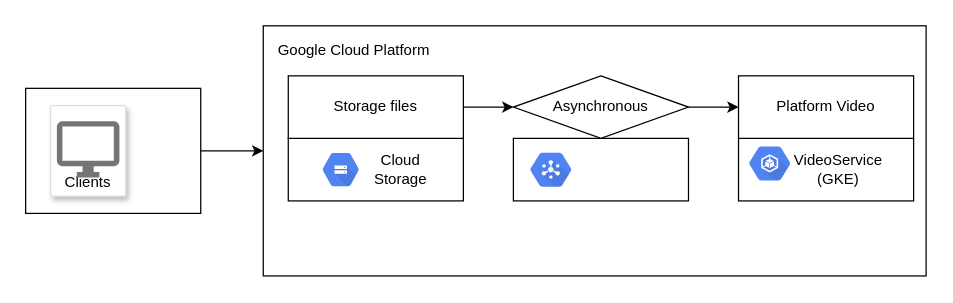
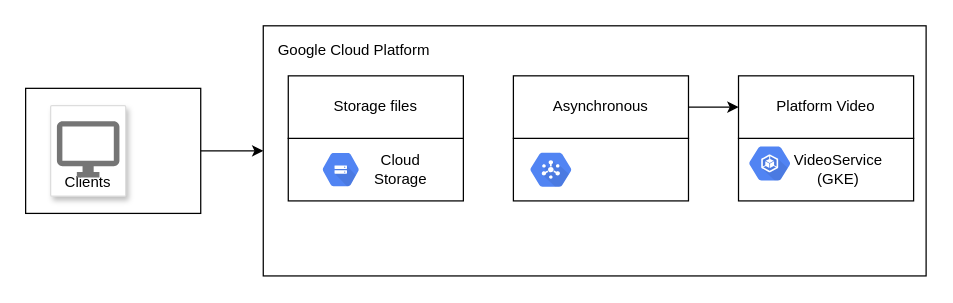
(484, 107) -> none
(601, 107) -> (601, 107)
